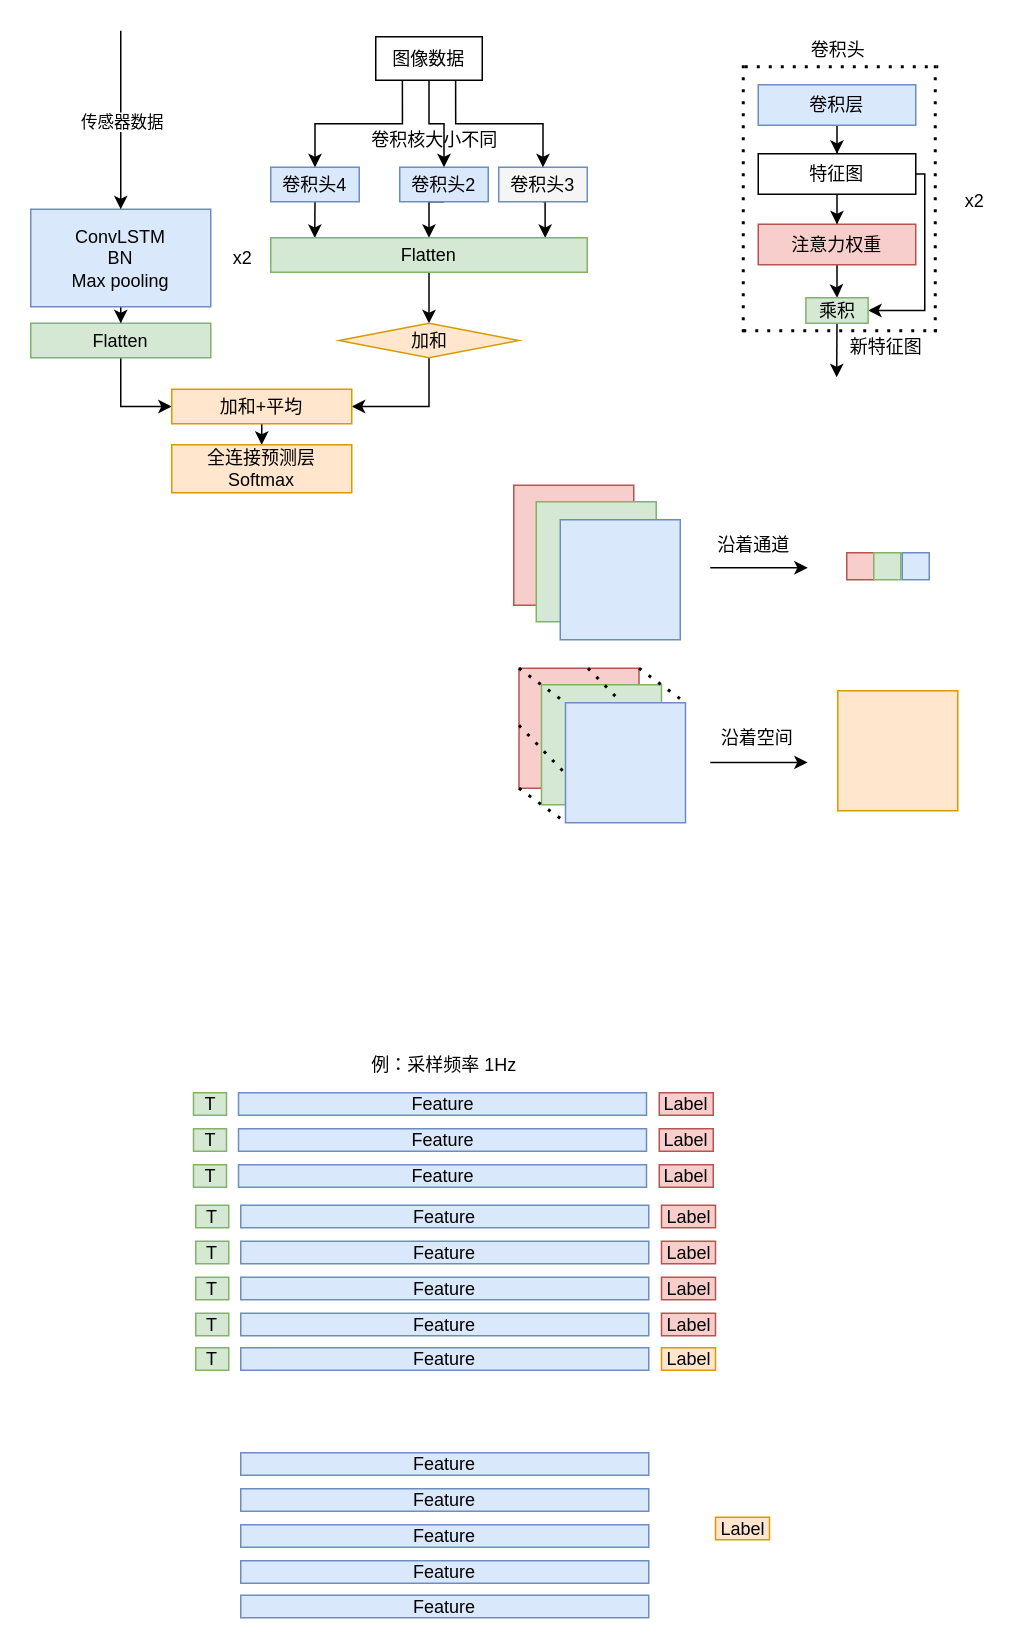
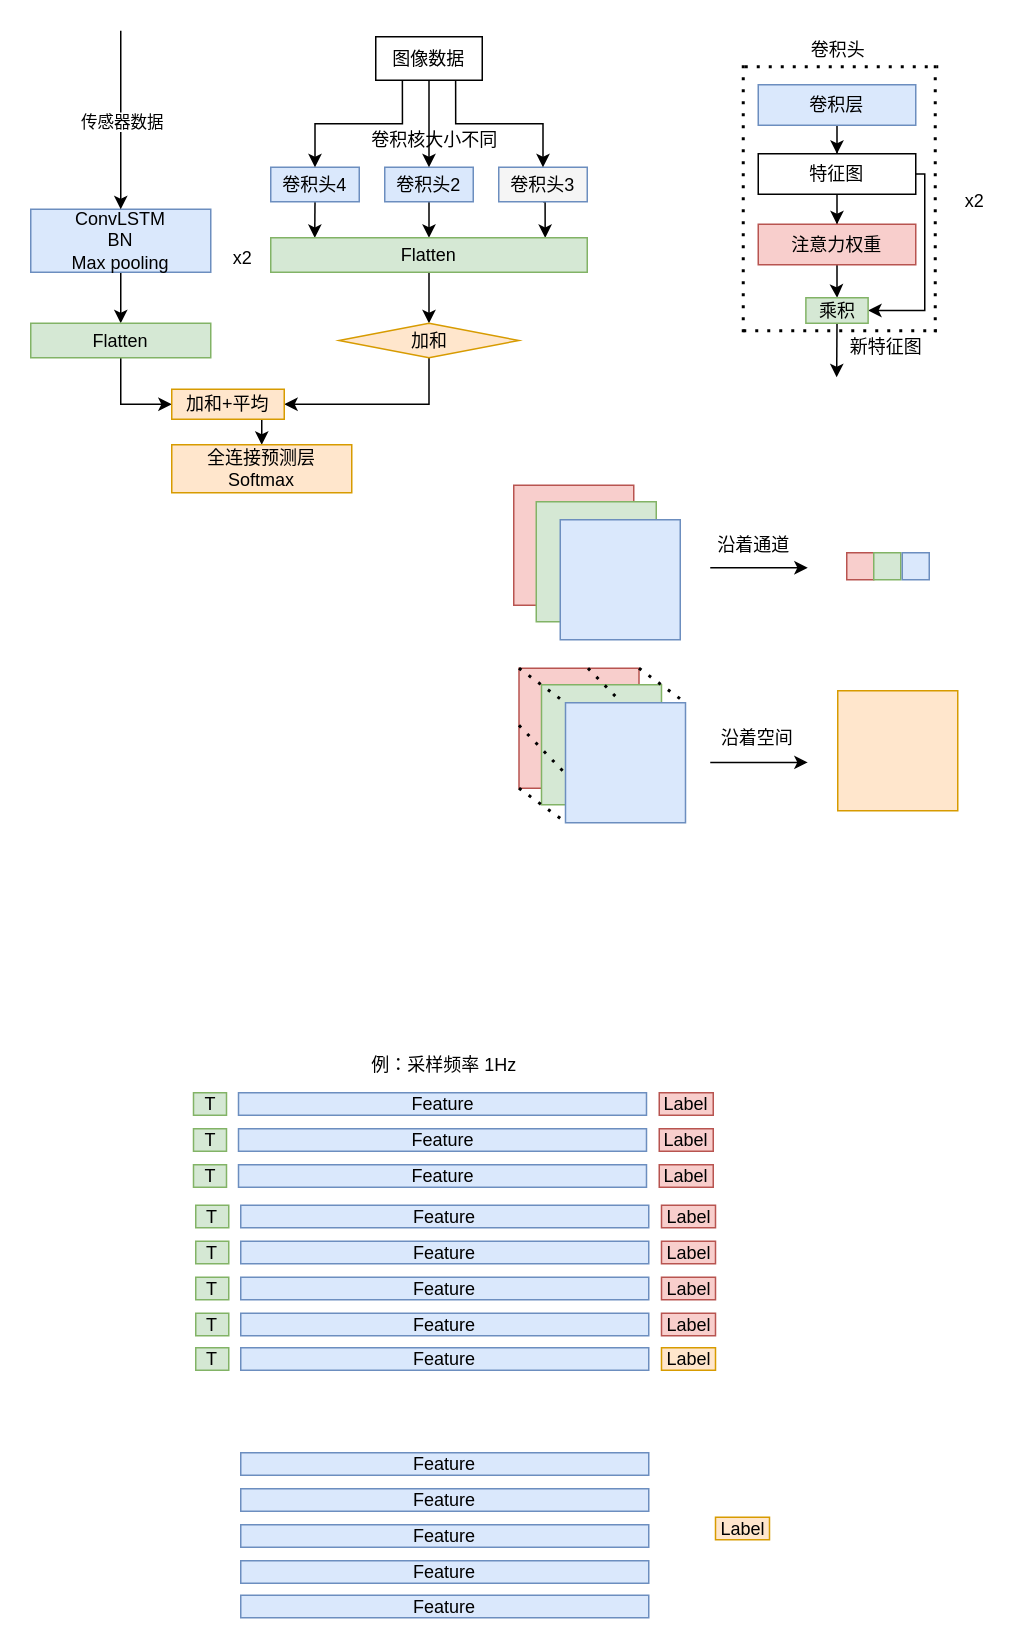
(444, 185) -> (429, 185)
(121, 258) -> (121, 241)
(262, 407) -> (228, 404)
